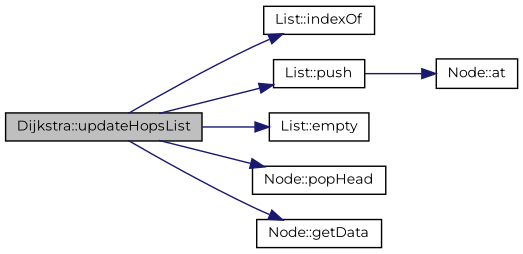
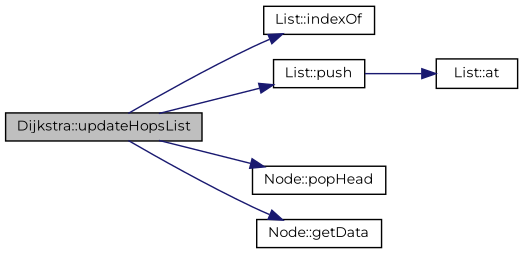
(477, 74) -> (477, 74)
(319, 127) -> none
